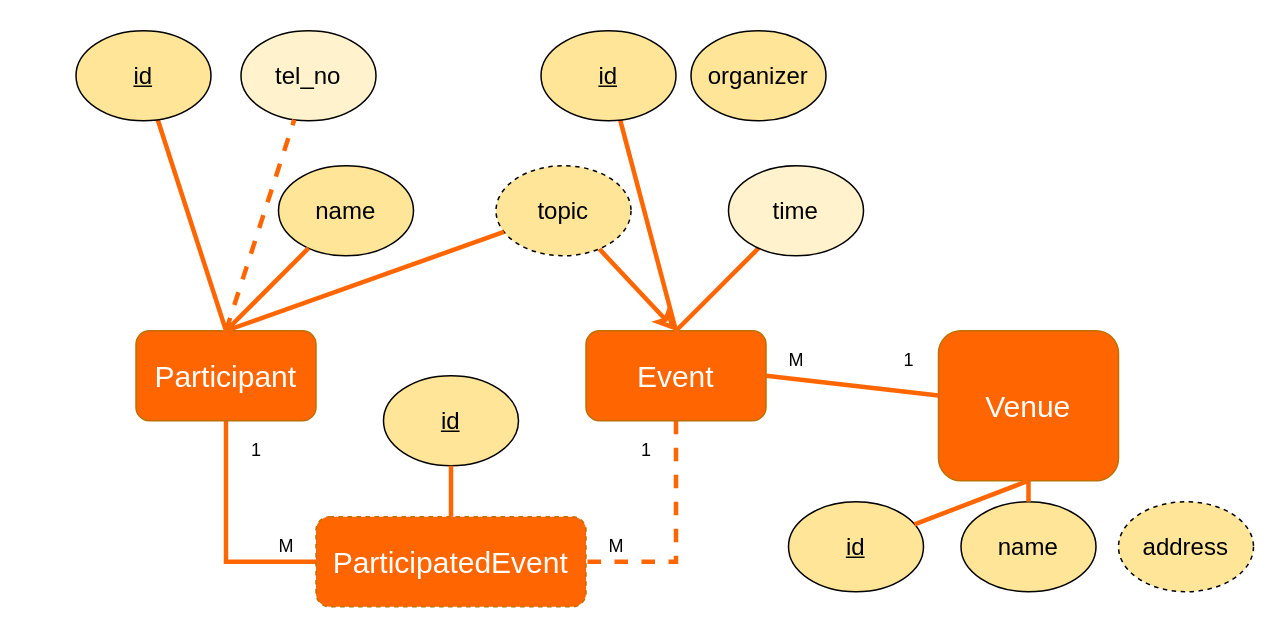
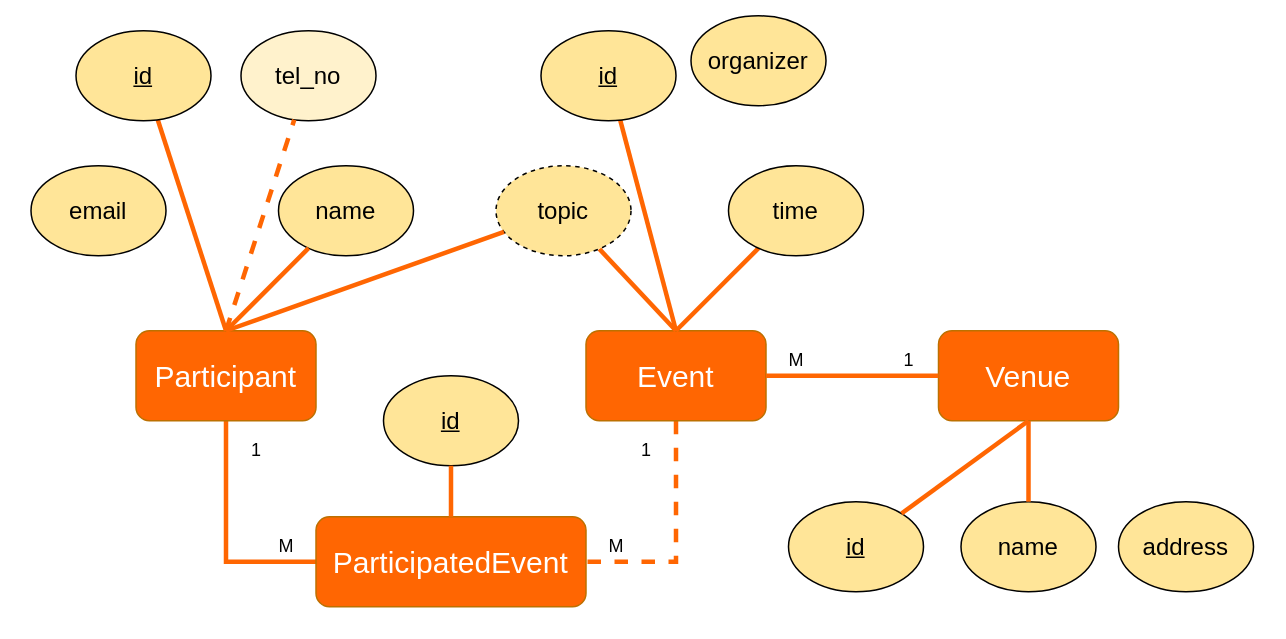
(758, 76) -> (758, 61)
none -> (98, 211)
(796, 211) -> (796, 211)
(664, 318) -> (668, 322)
(1028, 406) -> (1028, 376)
(1186, 547) -> (1186, 547)
(451, 562) -> (451, 562)
